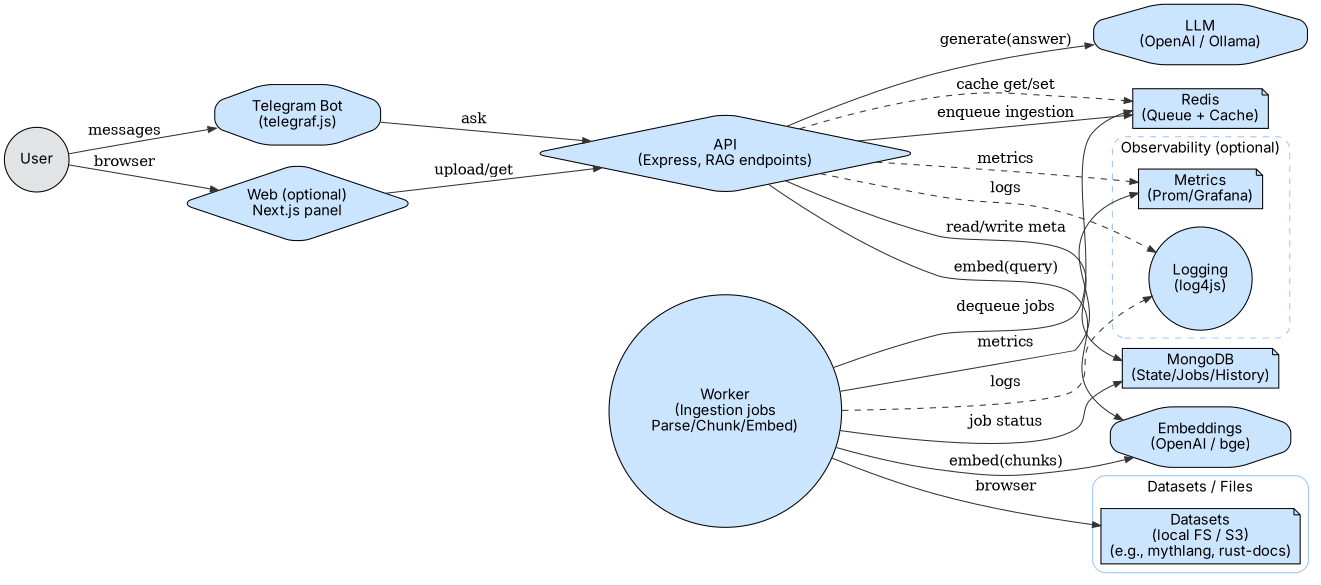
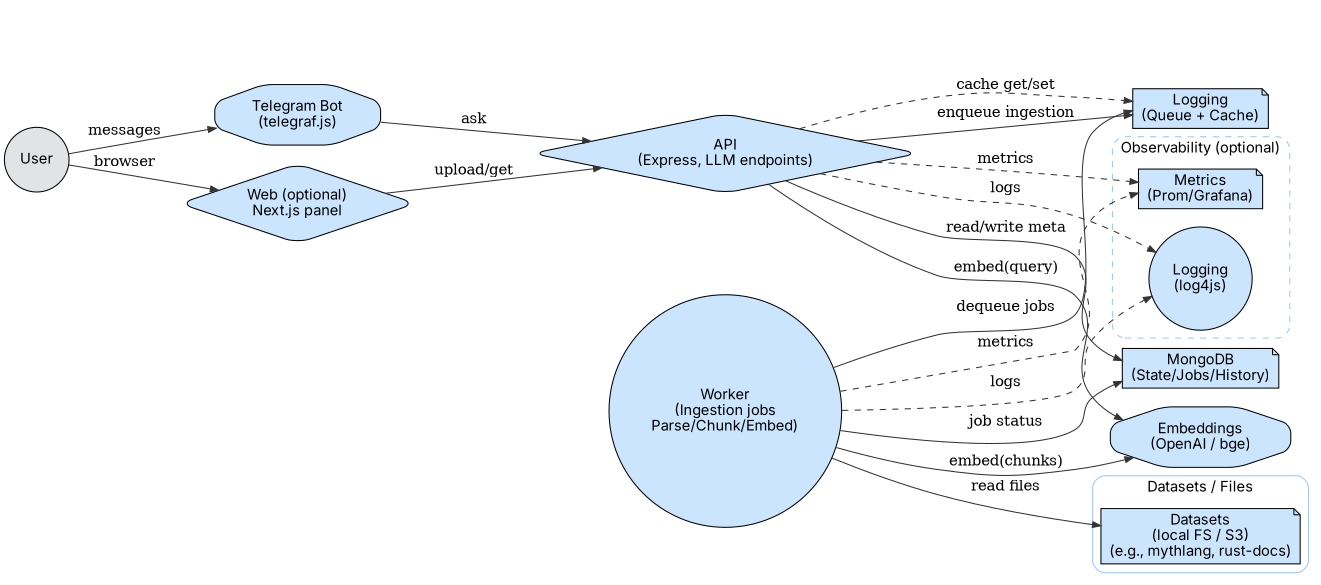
(1201, 35) -> none
(1201, 109) -> (1201, 109)
(725, 153) -> (725, 153)
(1049, 355) -> (1049, 355)
(1006, 487) -> (1006, 487)
